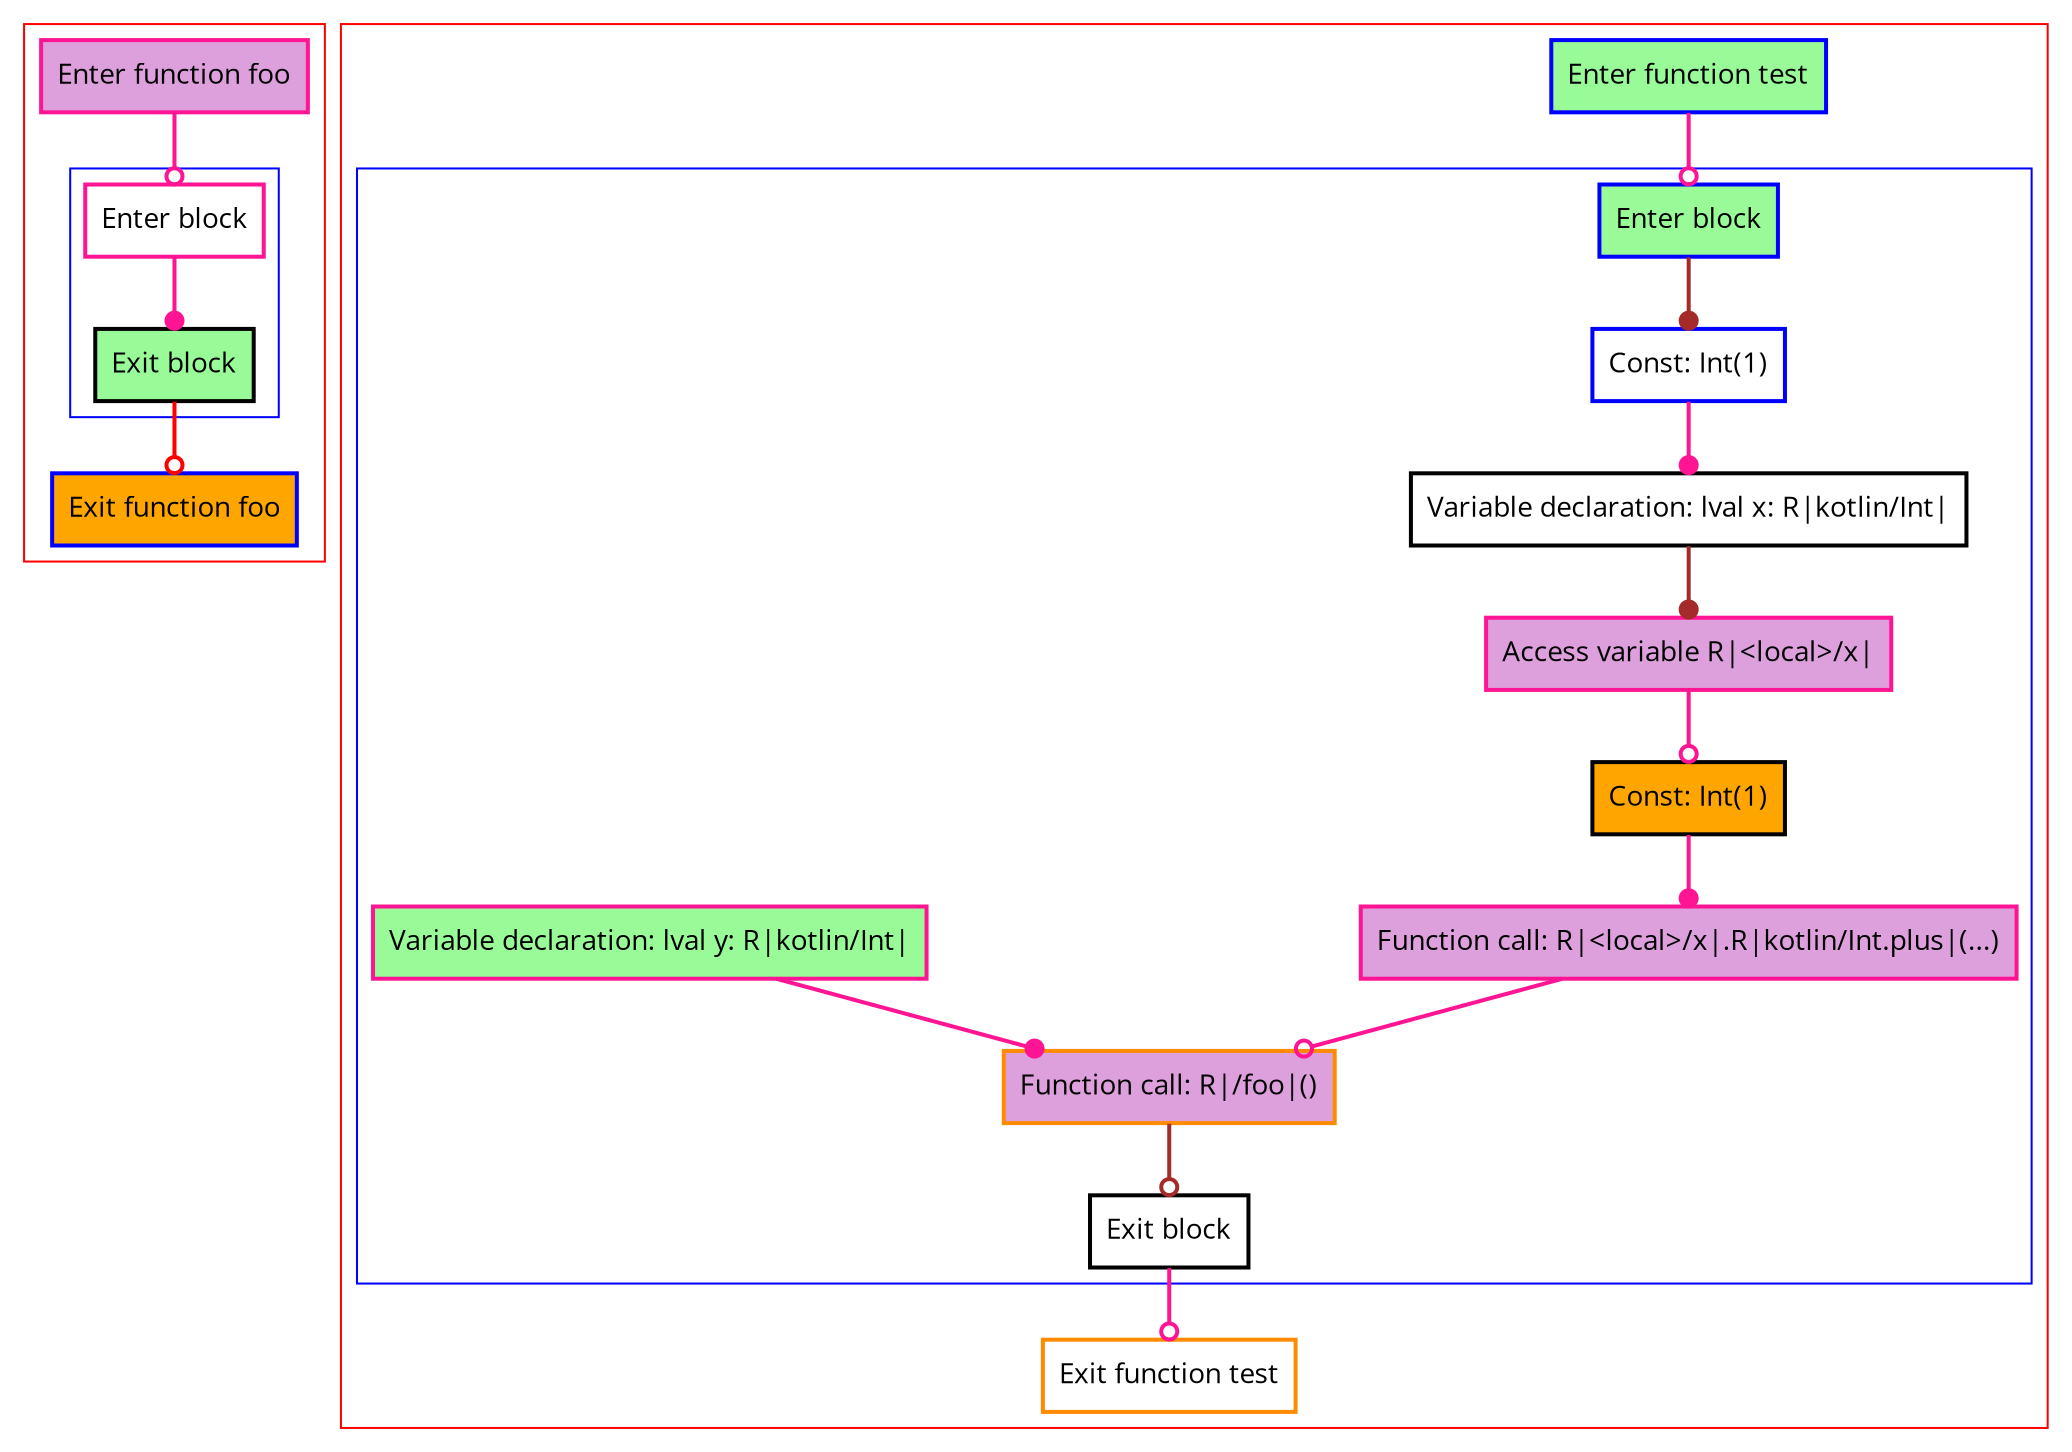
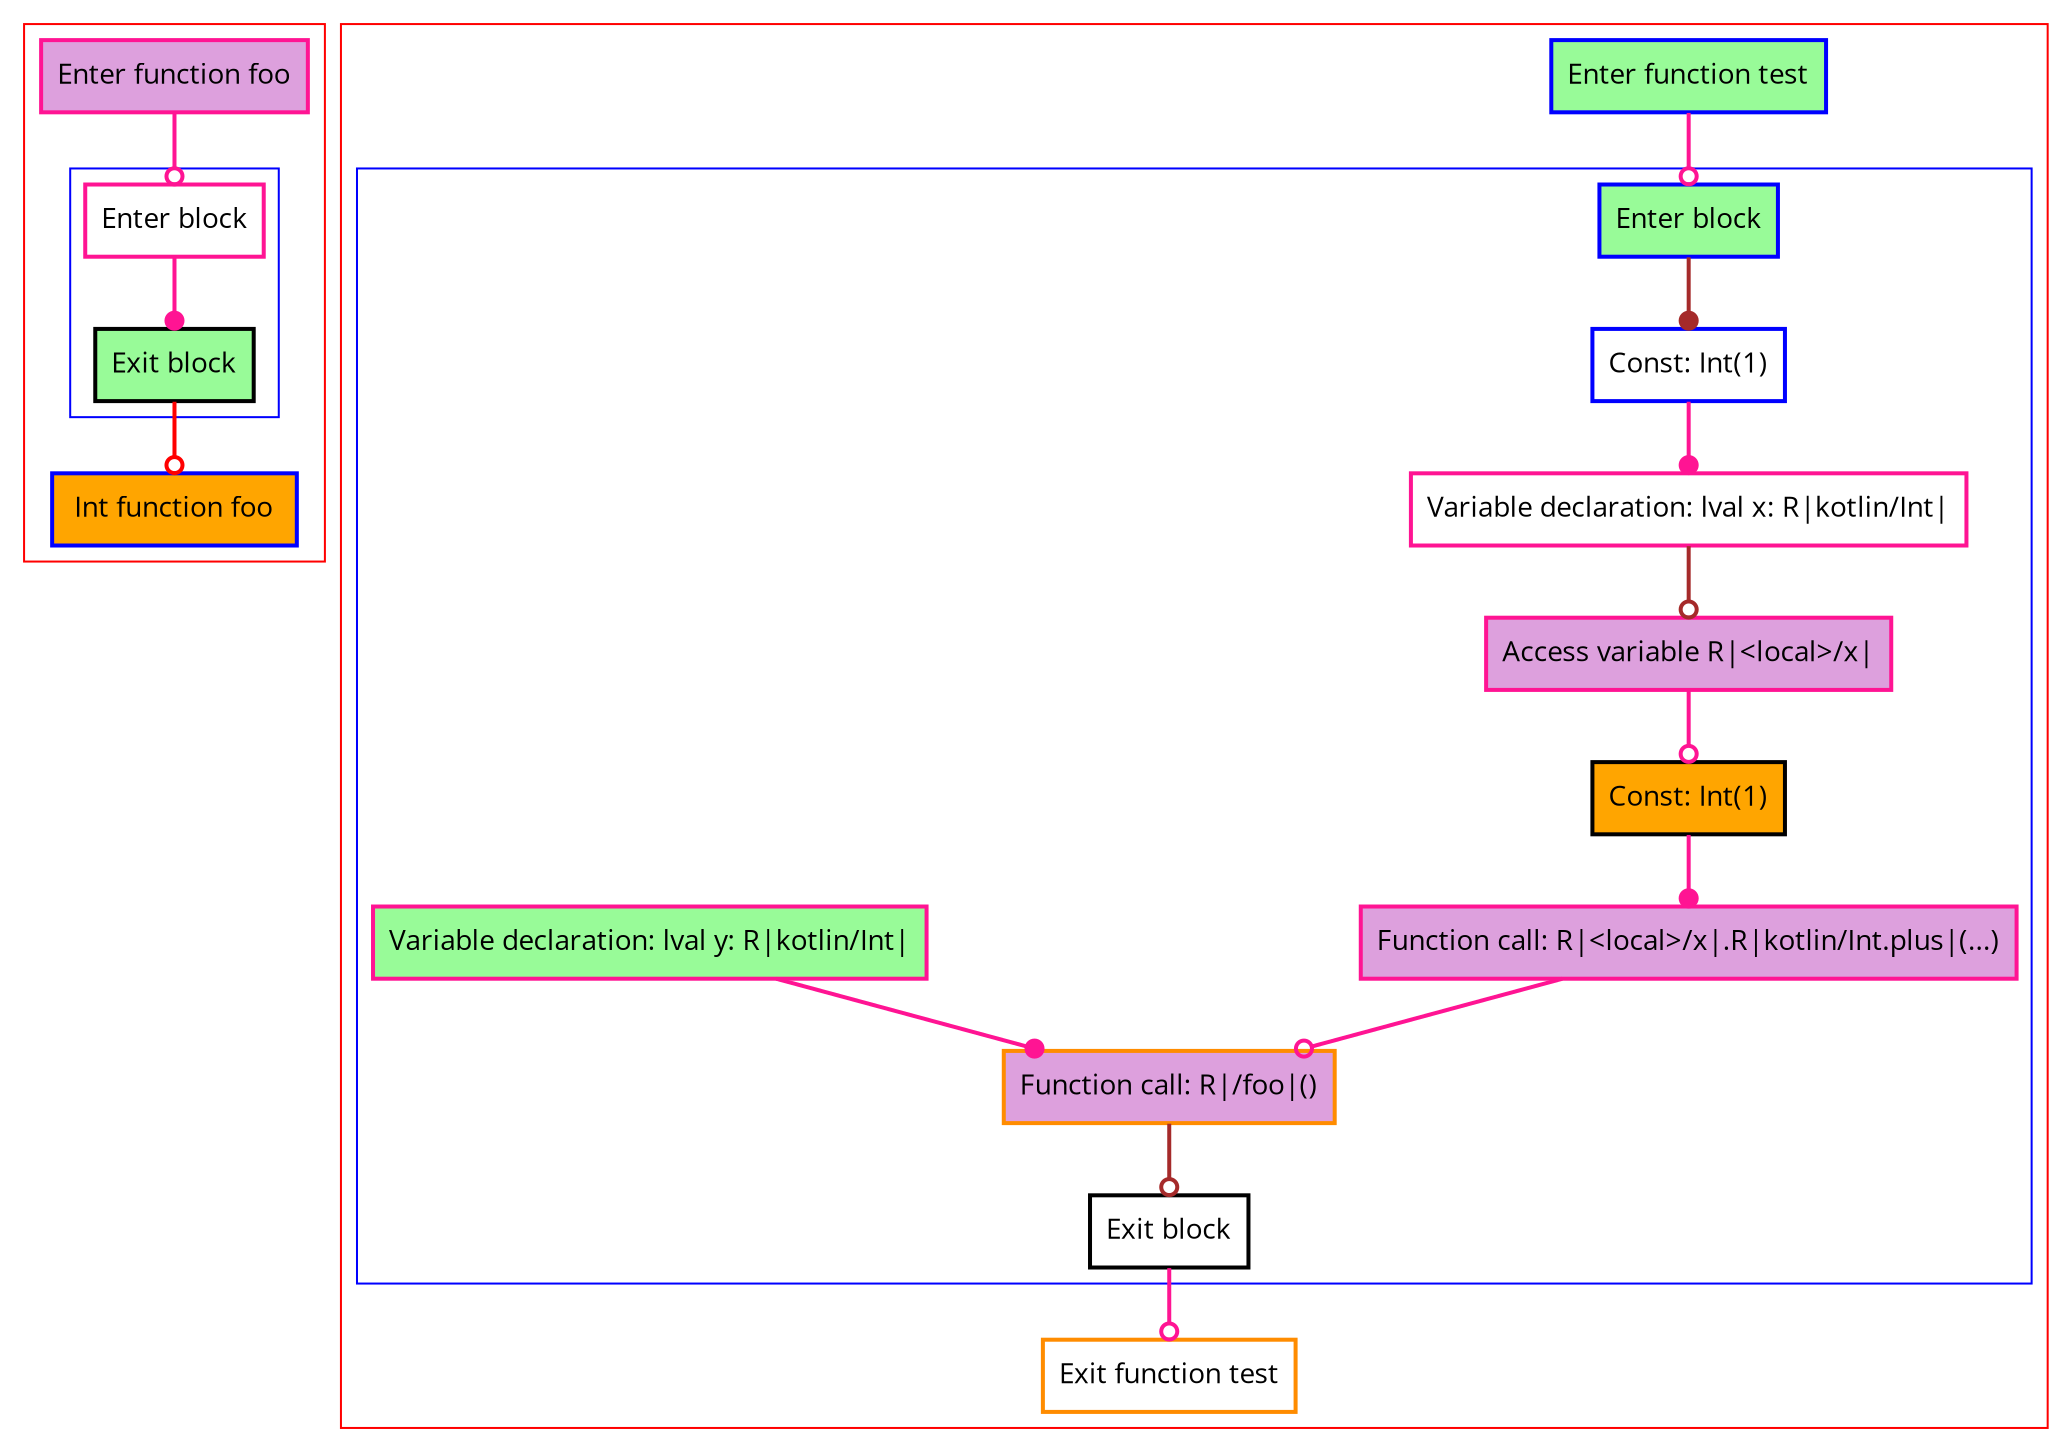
(174, 509) -> (174, 509)
(1689, 509) -> (1689, 509)
(1689, 574) -> (1689, 574)
